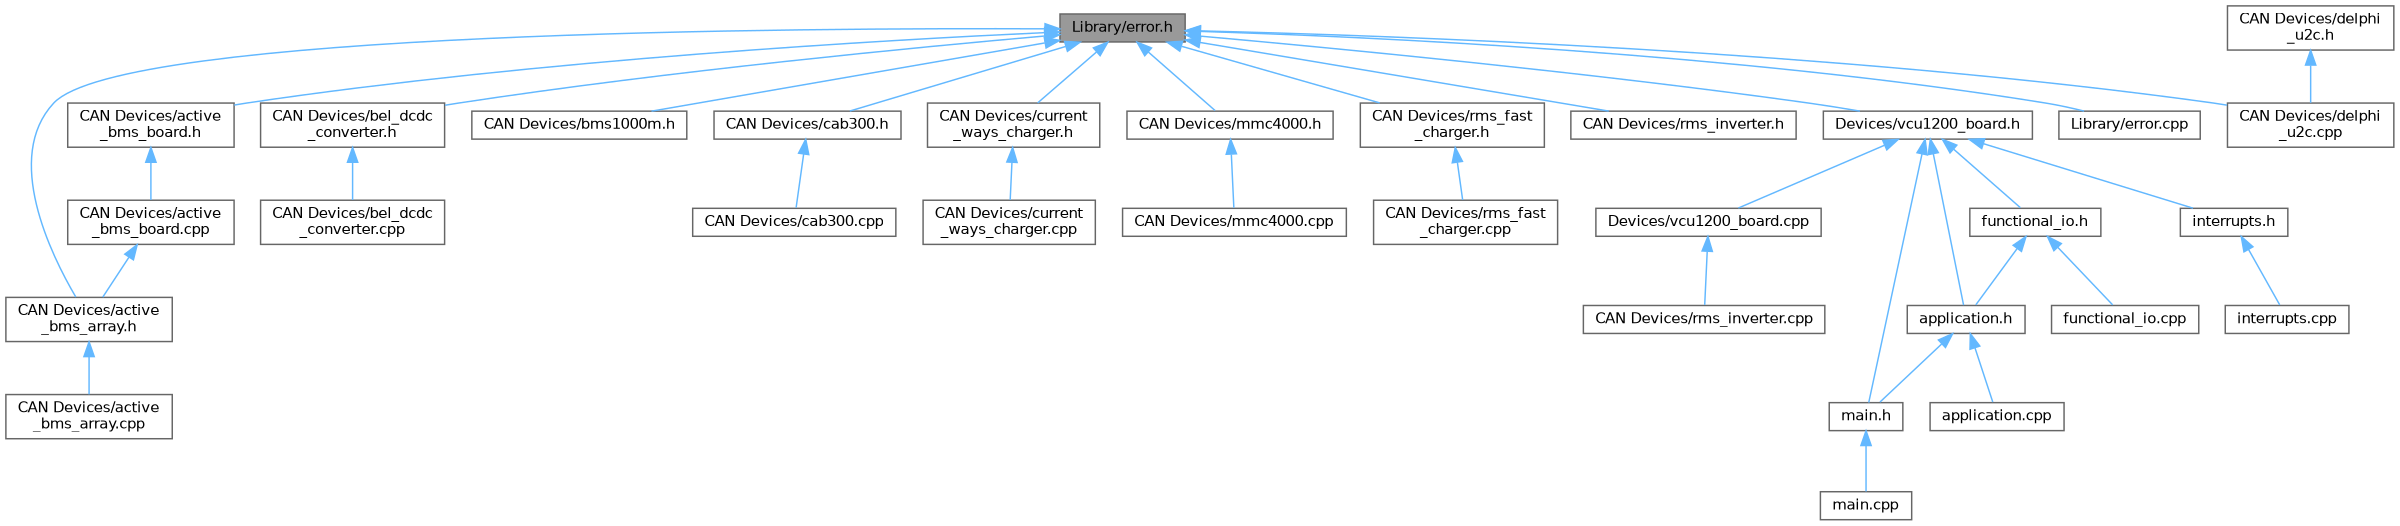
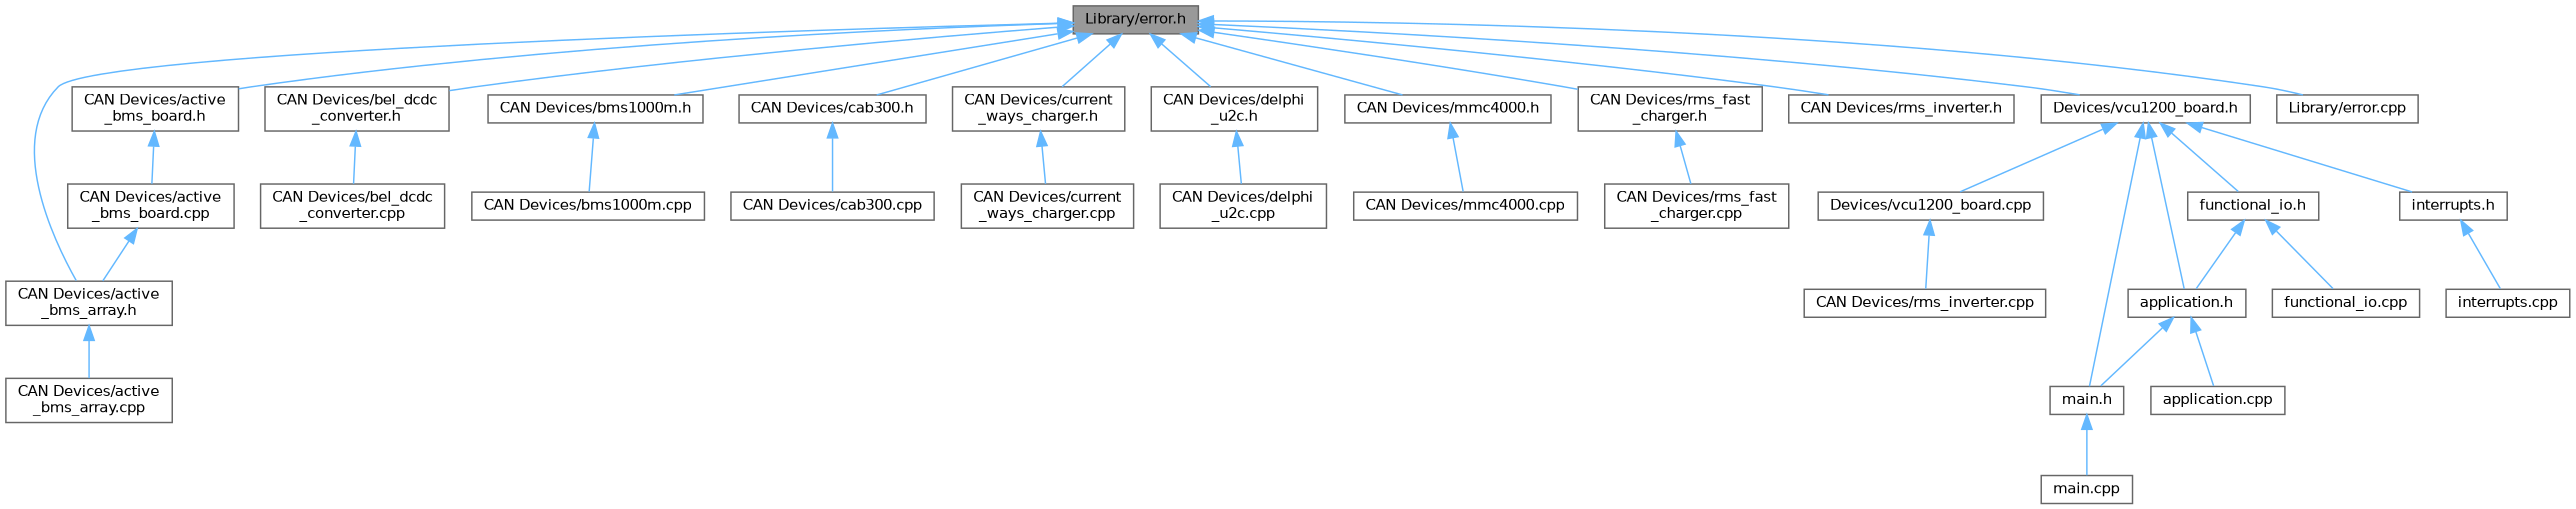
(1741, 56) -> (1186, 65)
none -> (588, 206)
